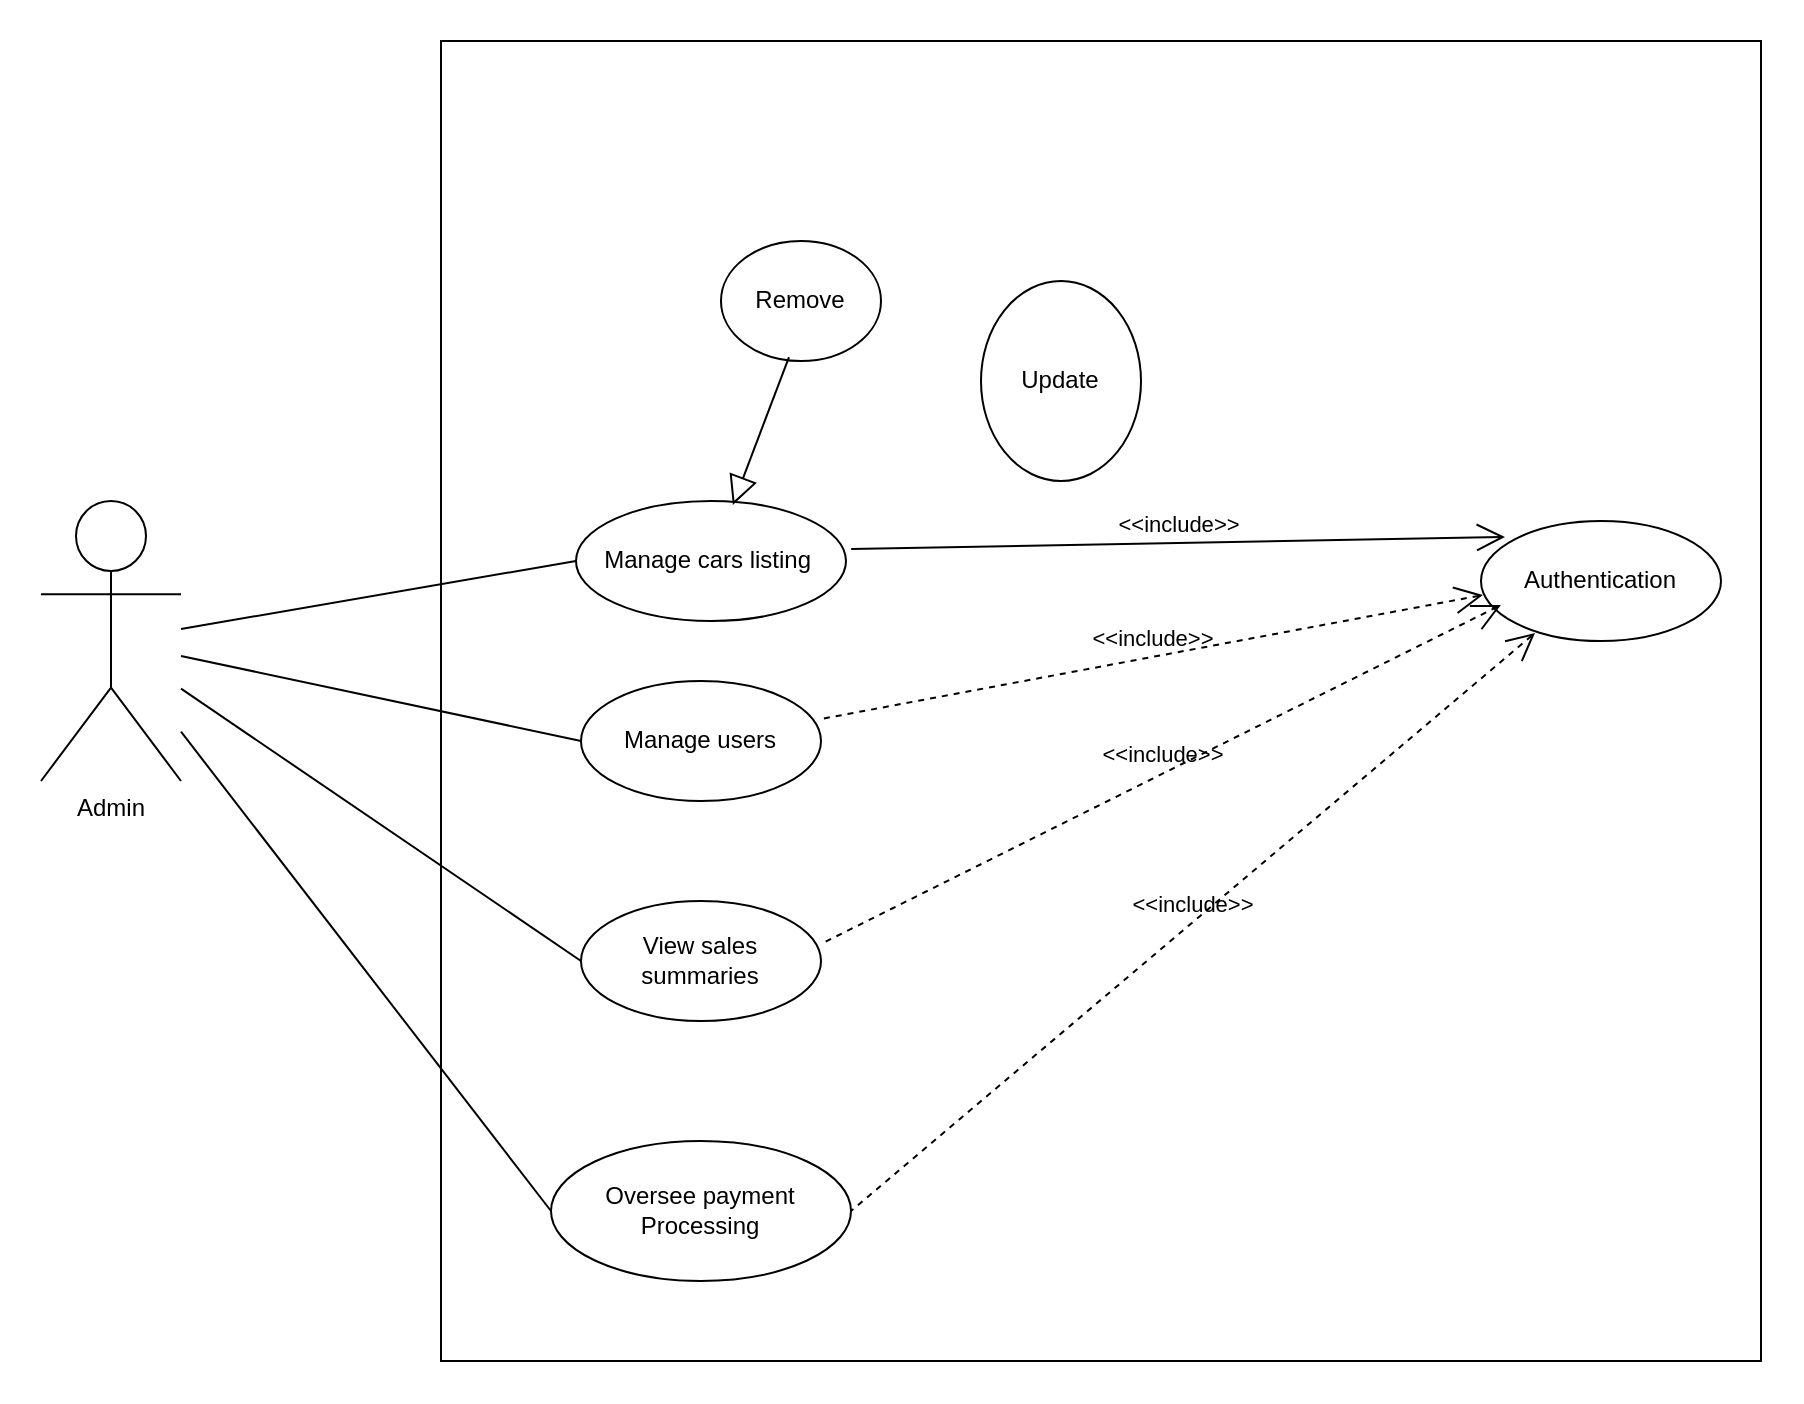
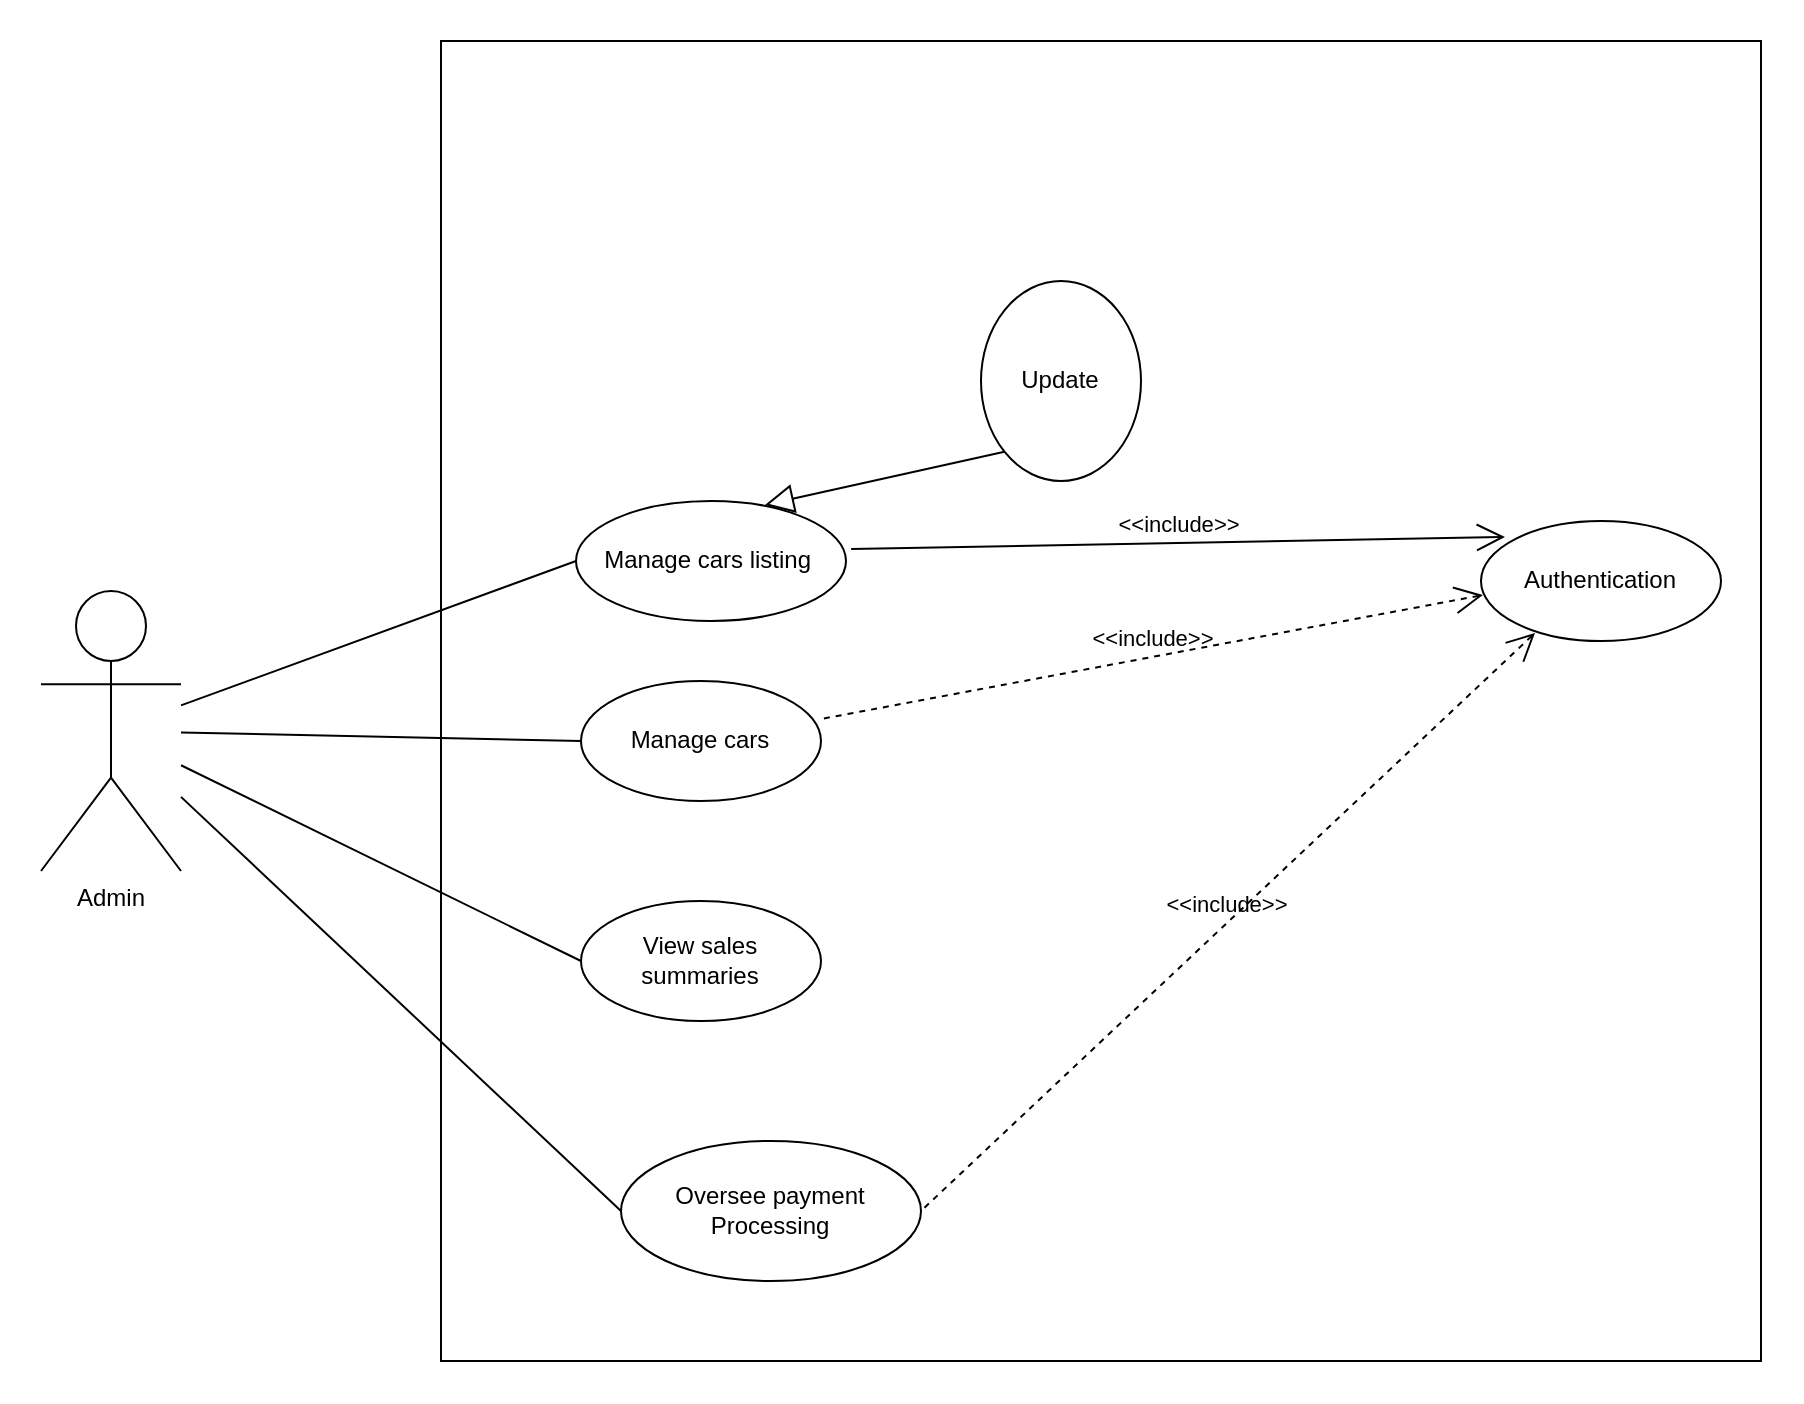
(801, 301) -> none
(766, 417) -> none
none -> (899, 475)
(111, 641) -> (111, 731)
(701, 741) -> (701, 741)
(1160, 775) -> none
(701, 1211) -> (771, 1211)
